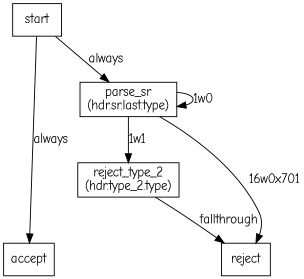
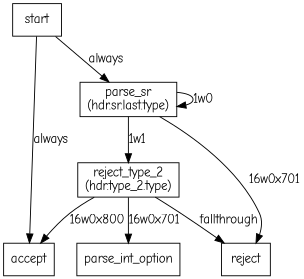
none -> (69, 214)
none -> (128, 259)
